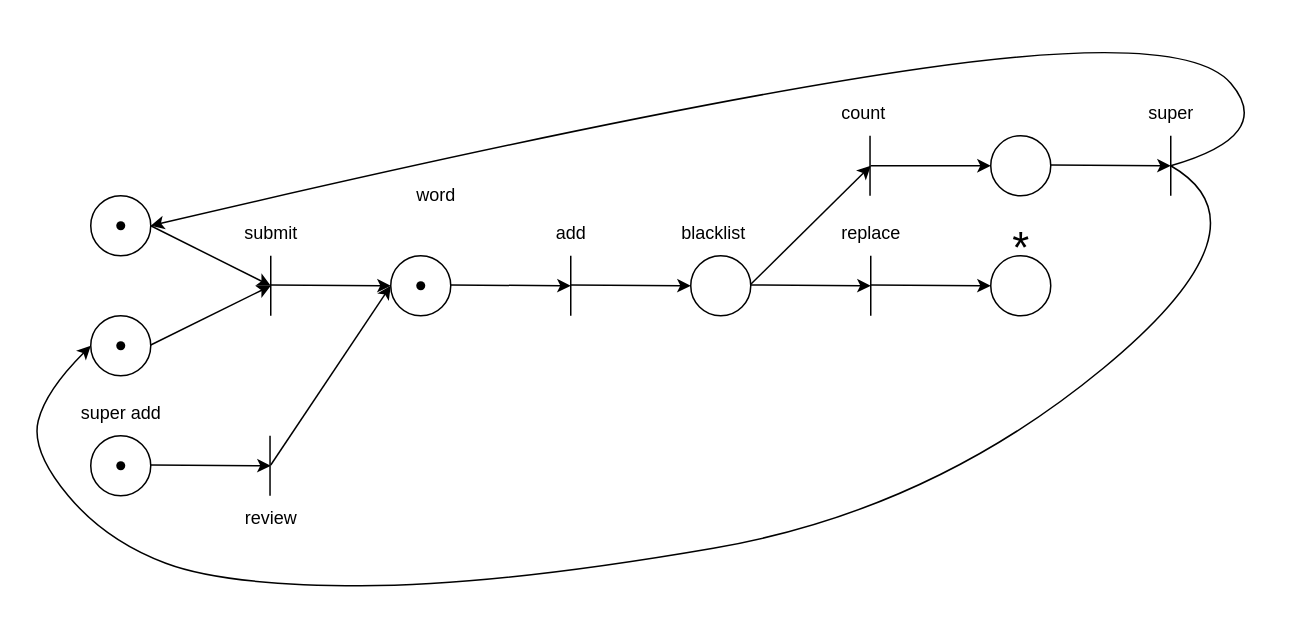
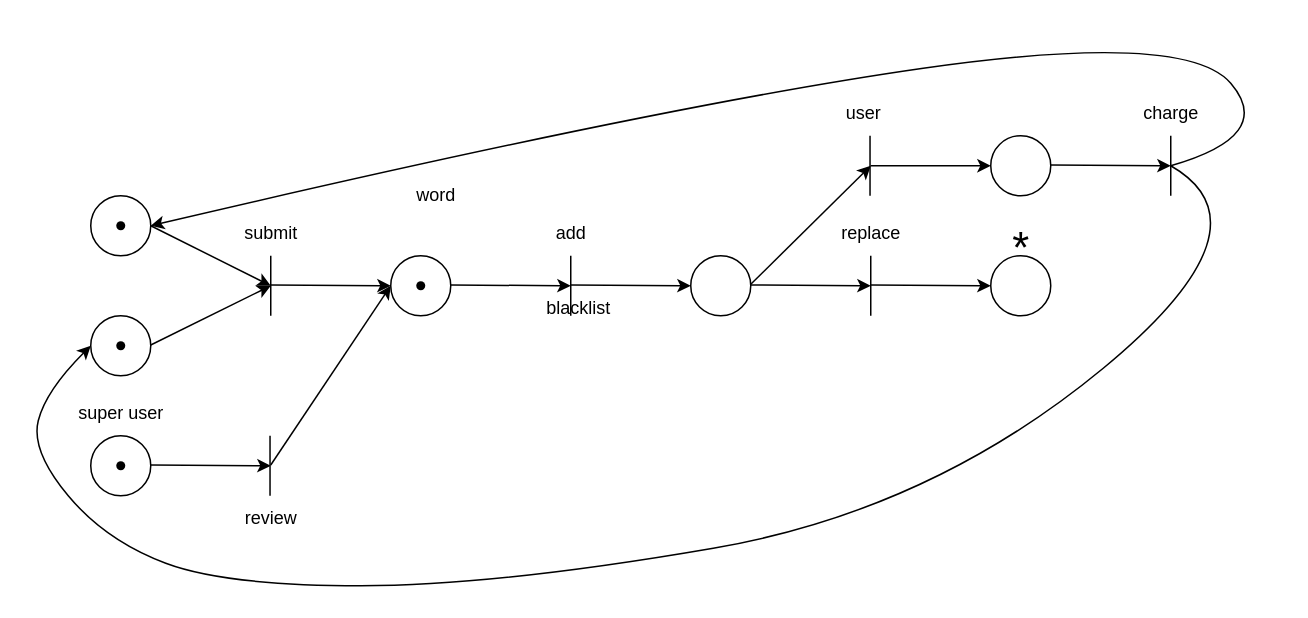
(864, 113) -> (864, 113)
(1172, 113) -> (1172, 113)
(713, 233) -> (578, 308)
(122, 413) -> (122, 413)
